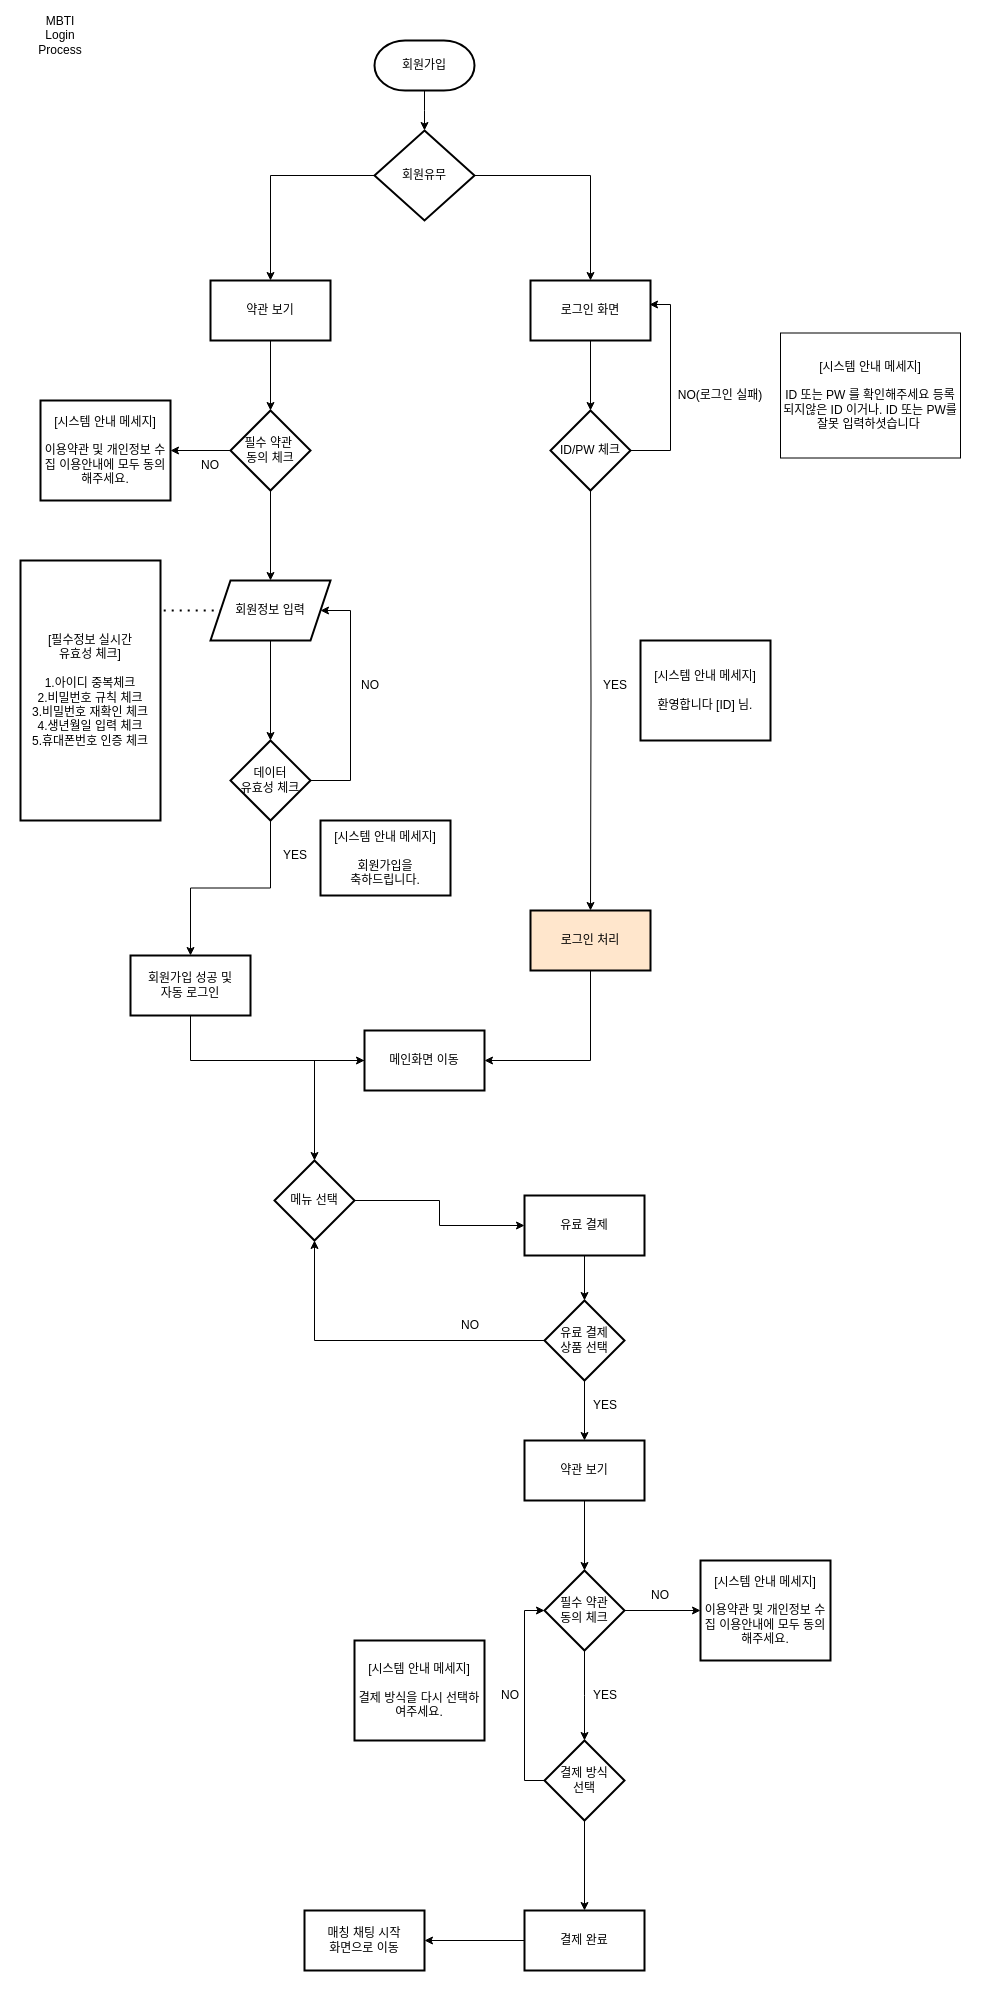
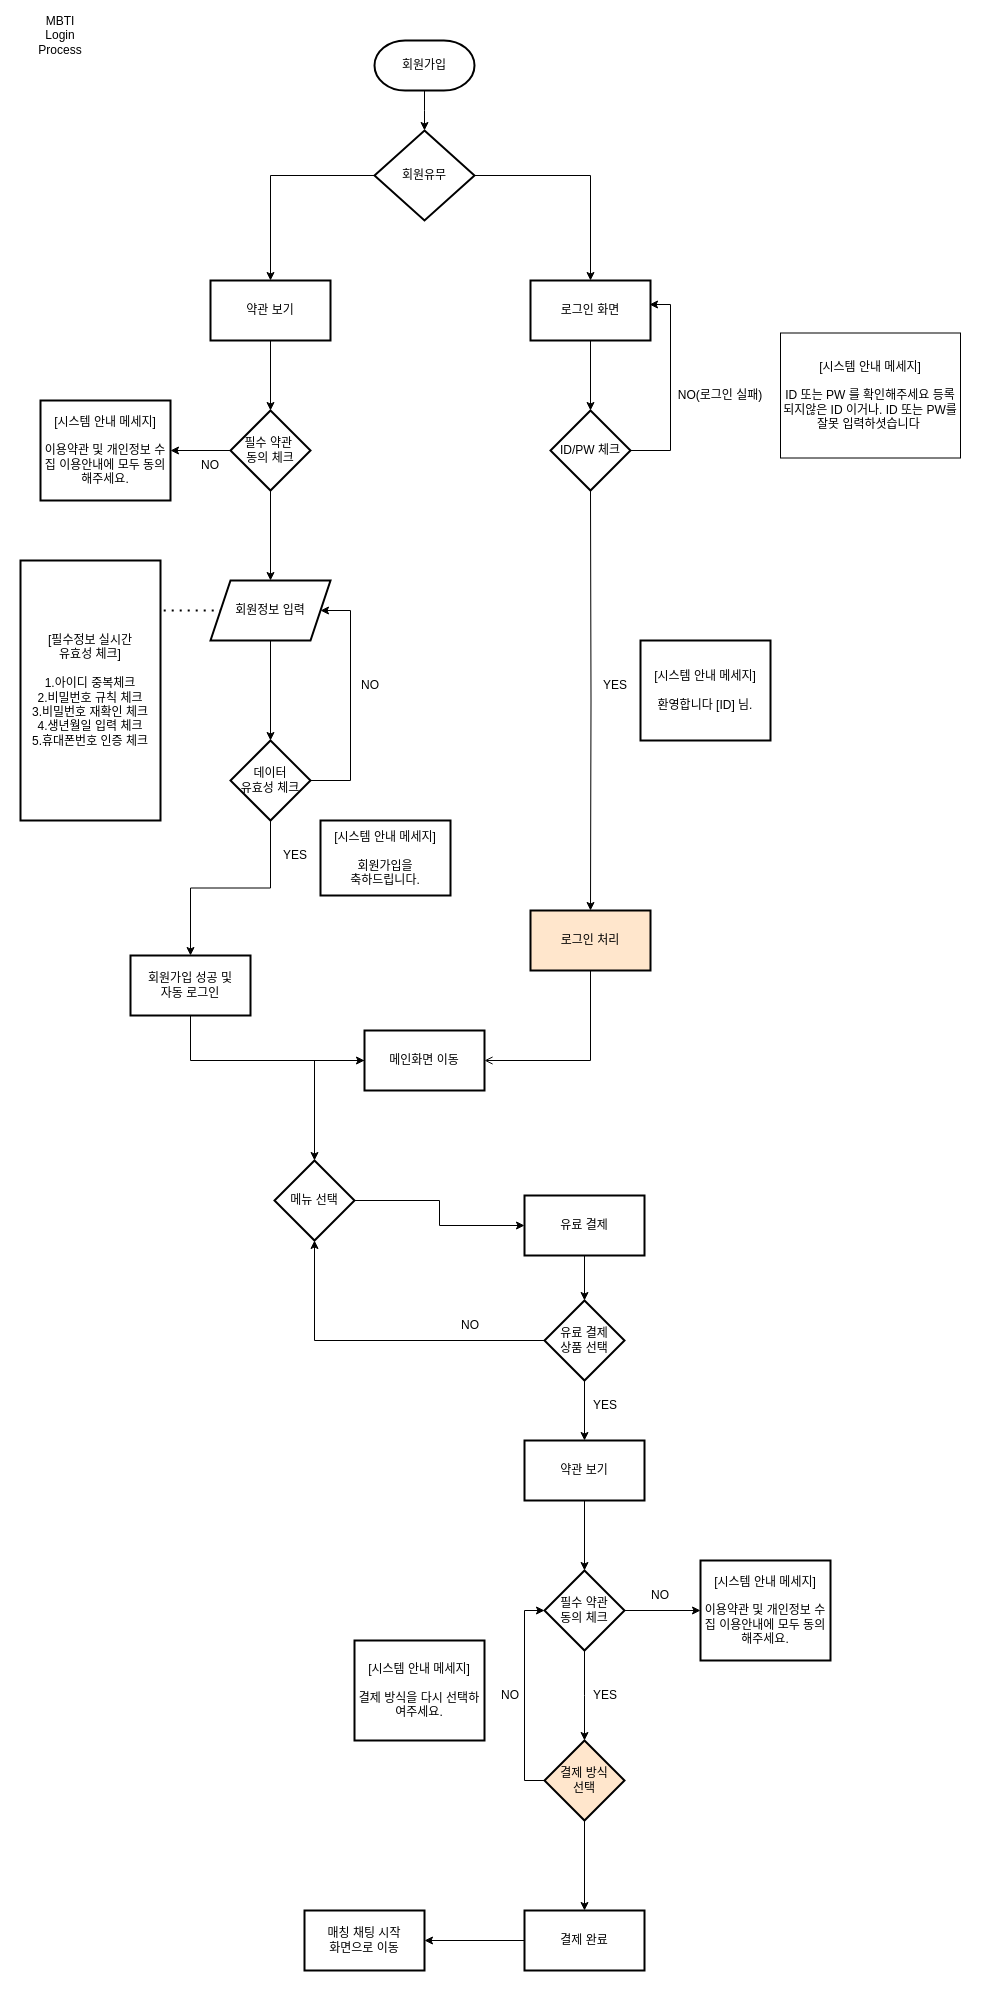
(492, 1061) -> (490, 1061)
(585, 1781) -> (585, 1781)
